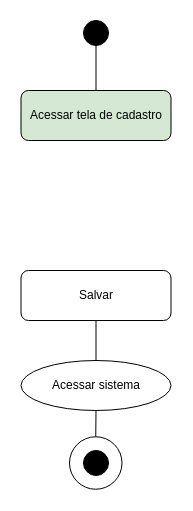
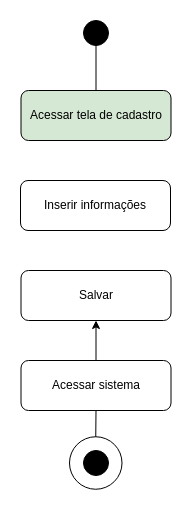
none -> (96, 206)
(96, 327) -> (96, 329)
(96, 386) -> (96, 386)
